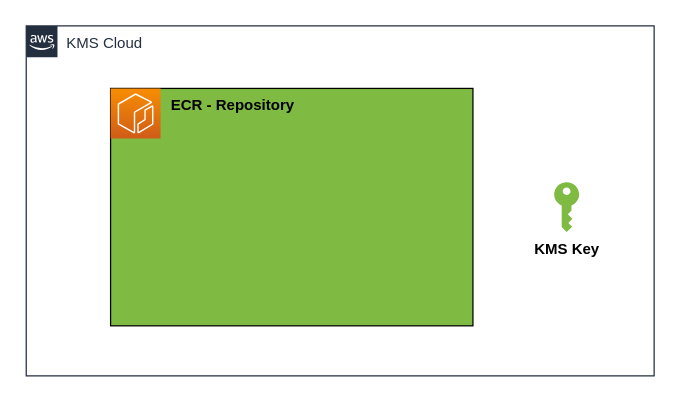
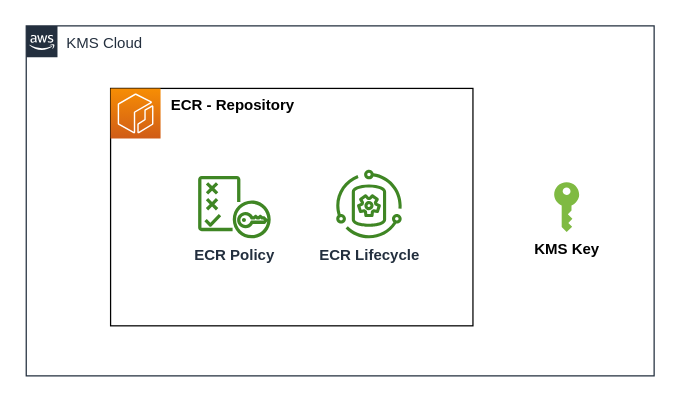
none -> (369, 204)
none -> (235, 207)
(292, 207) -> (292, 207)
